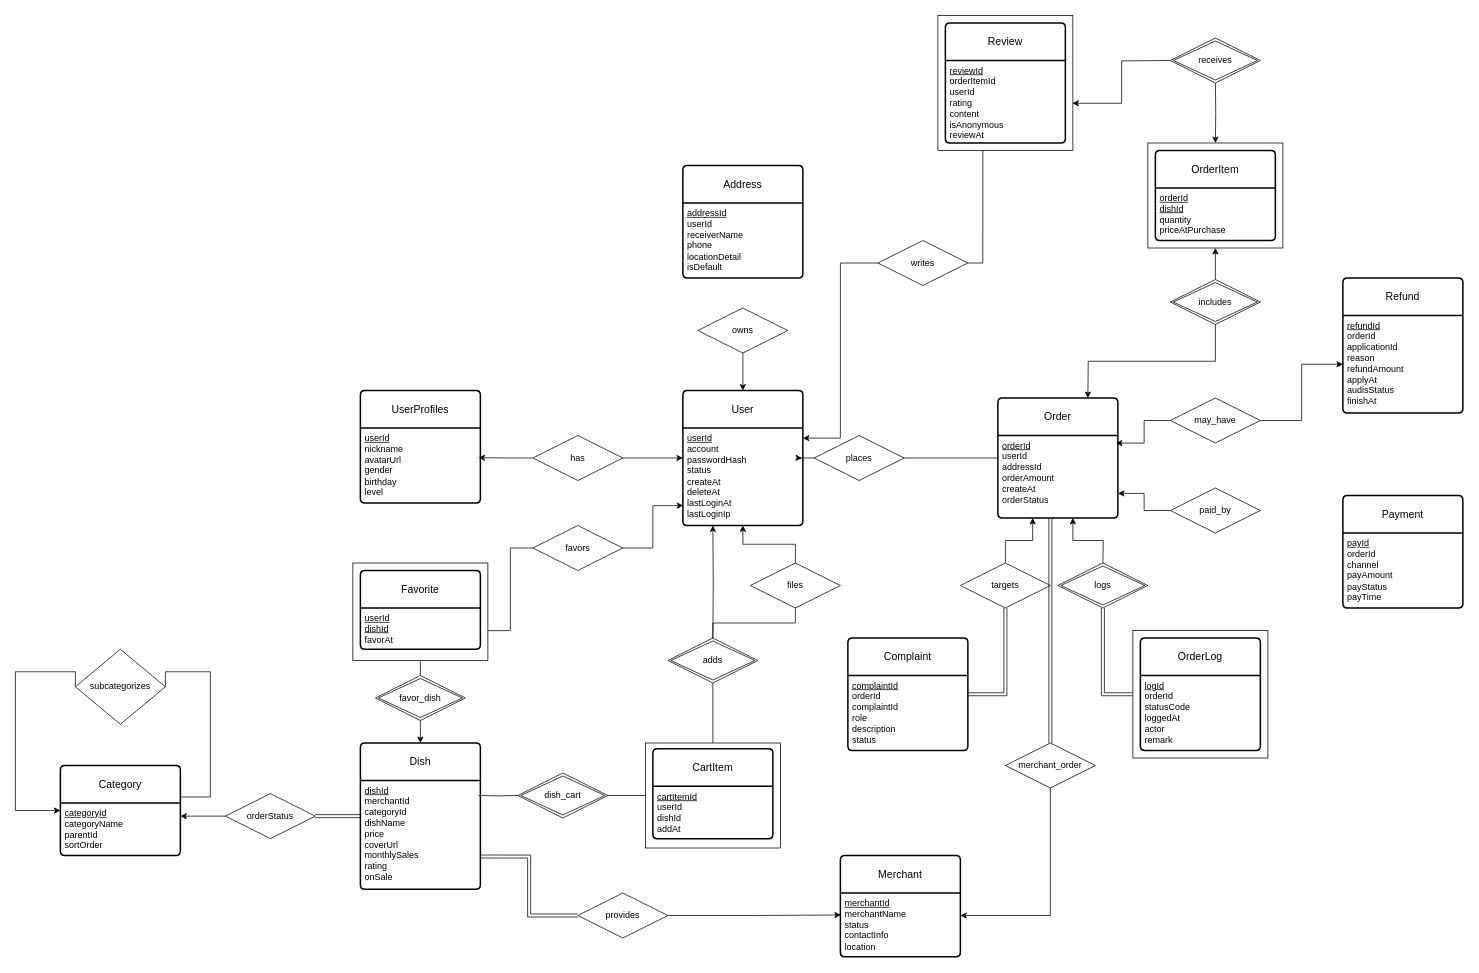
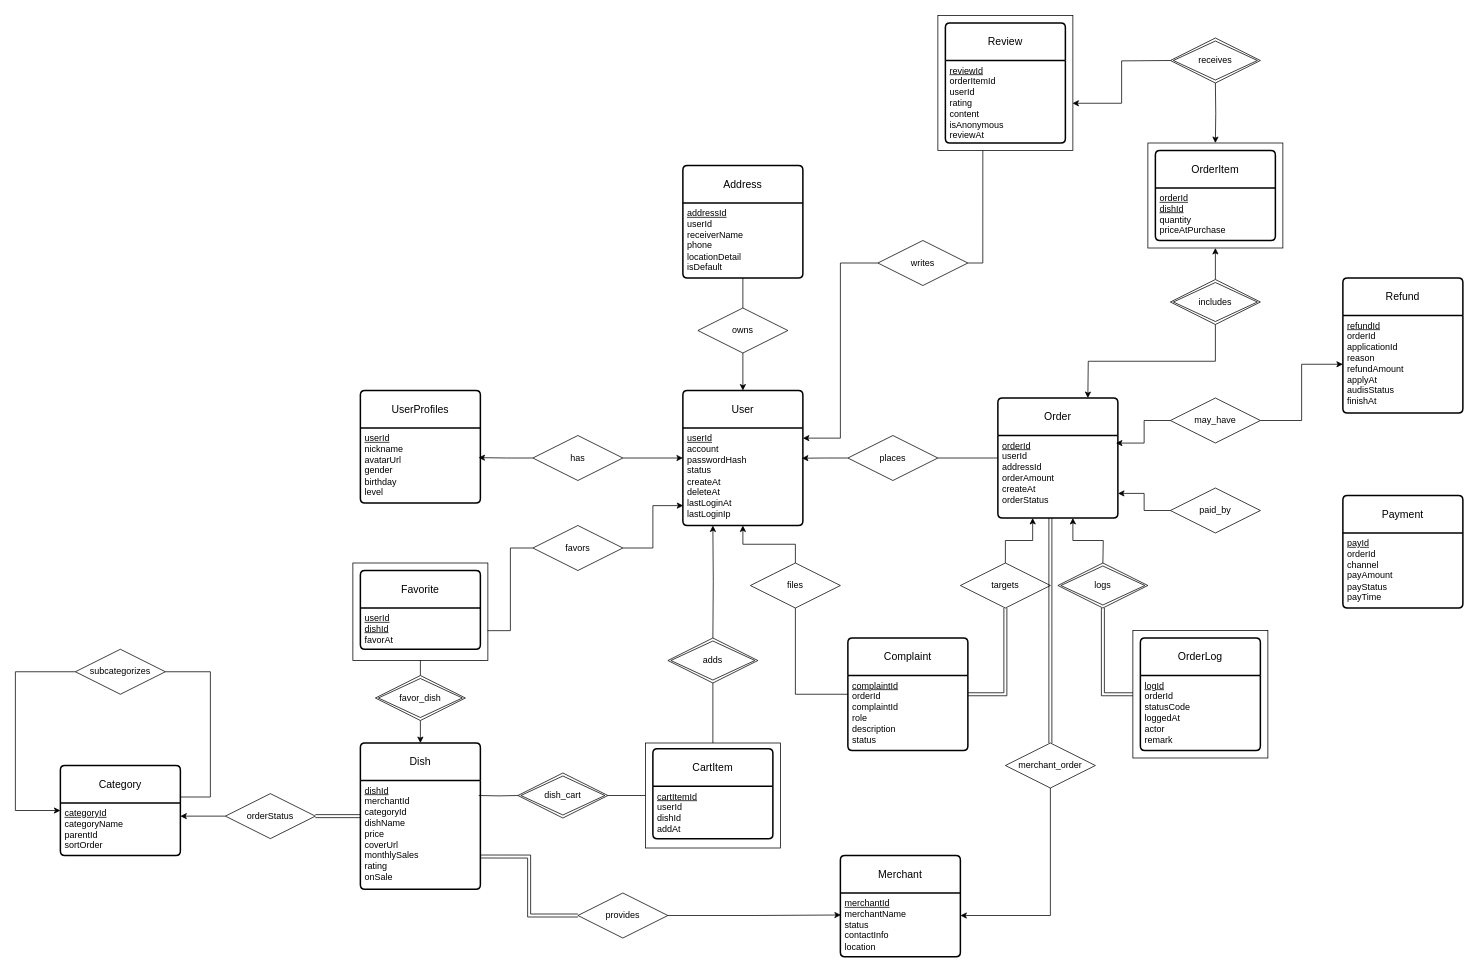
none -> (743, 294)
(859, 458) -> (893, 458)
(756, 623) -> (795, 681)
(120, 687) -> (120, 672)
